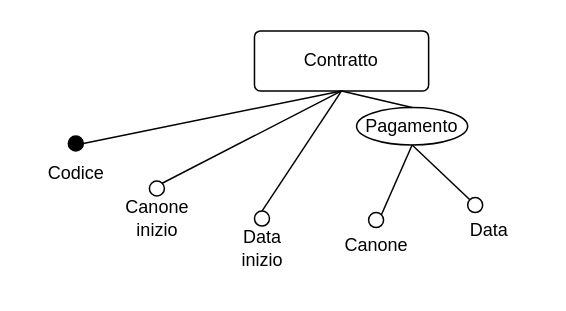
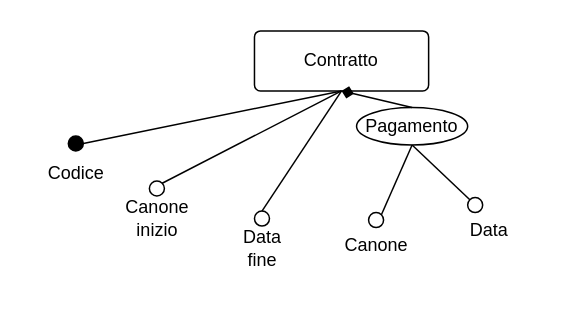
(349, 93) -> (353, 94)
(263, 248) -> (263, 248)
